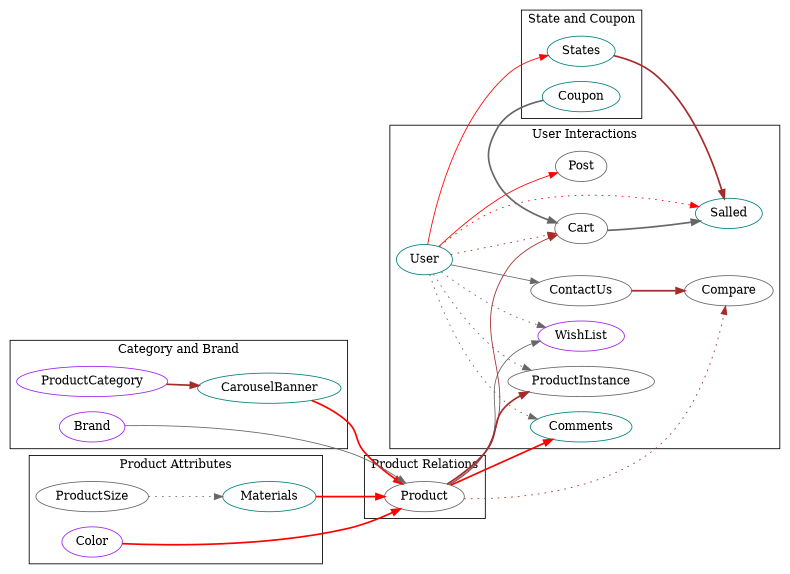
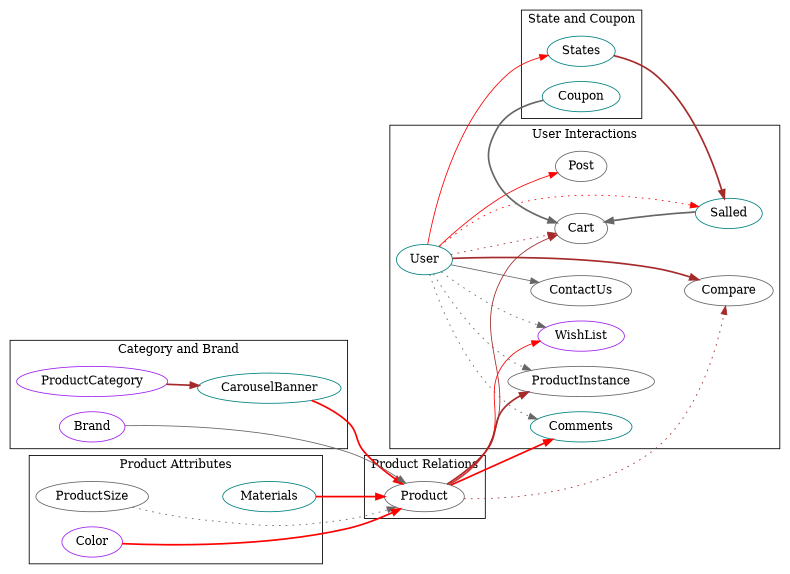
(649, 227) -> (654, 215)
(654, 291) -> (572, 259)
(494, 402) -> (494, 402)
(181, 497) -> (260, 525)
